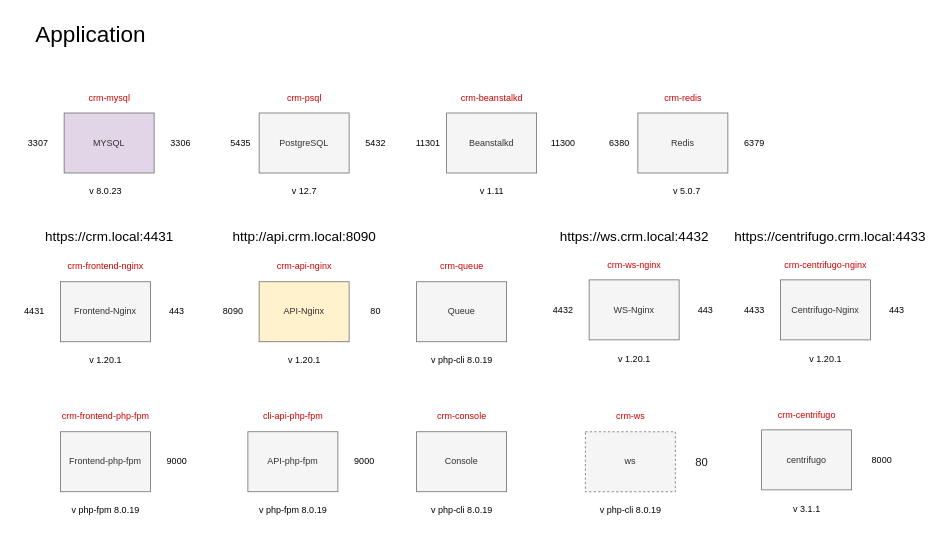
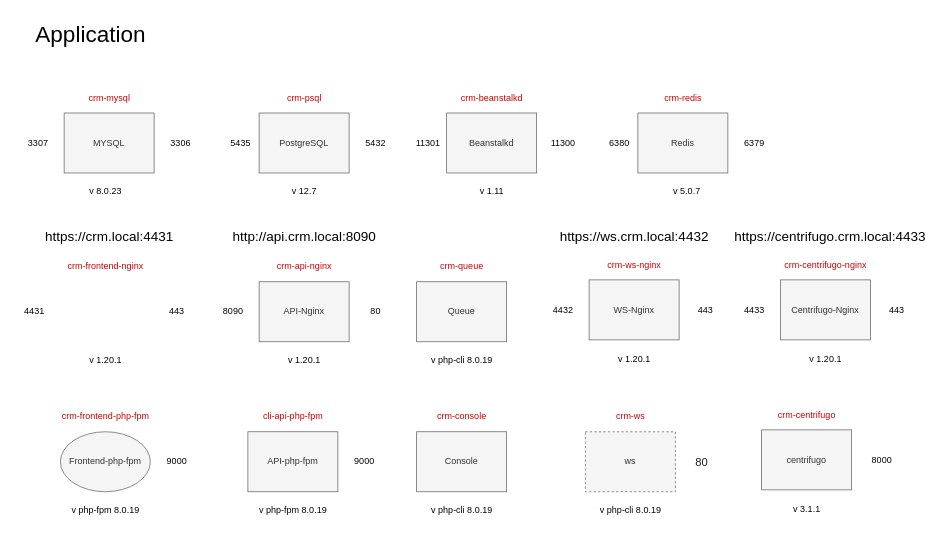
(109, 143) -> (109, 143)
(105, 312) -> none
(304, 312) -> (304, 312)
(105, 462) -> (105, 462)
